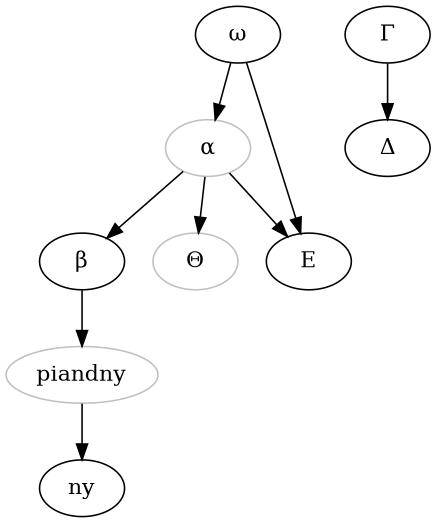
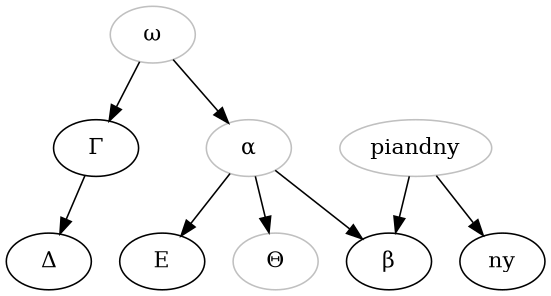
(238, 35) -> (153, 35)
(271, 140) -> (128, 84)
(82, 310) -> (404, 197)
